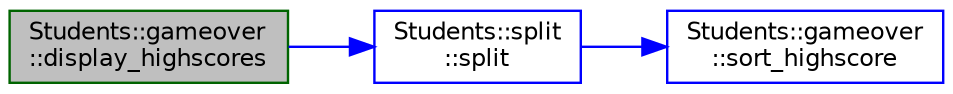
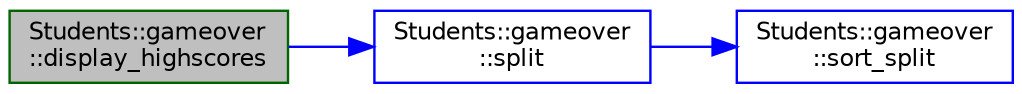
(478, 47) -> (512, 47)
(805, 47) -> (875, 47)
